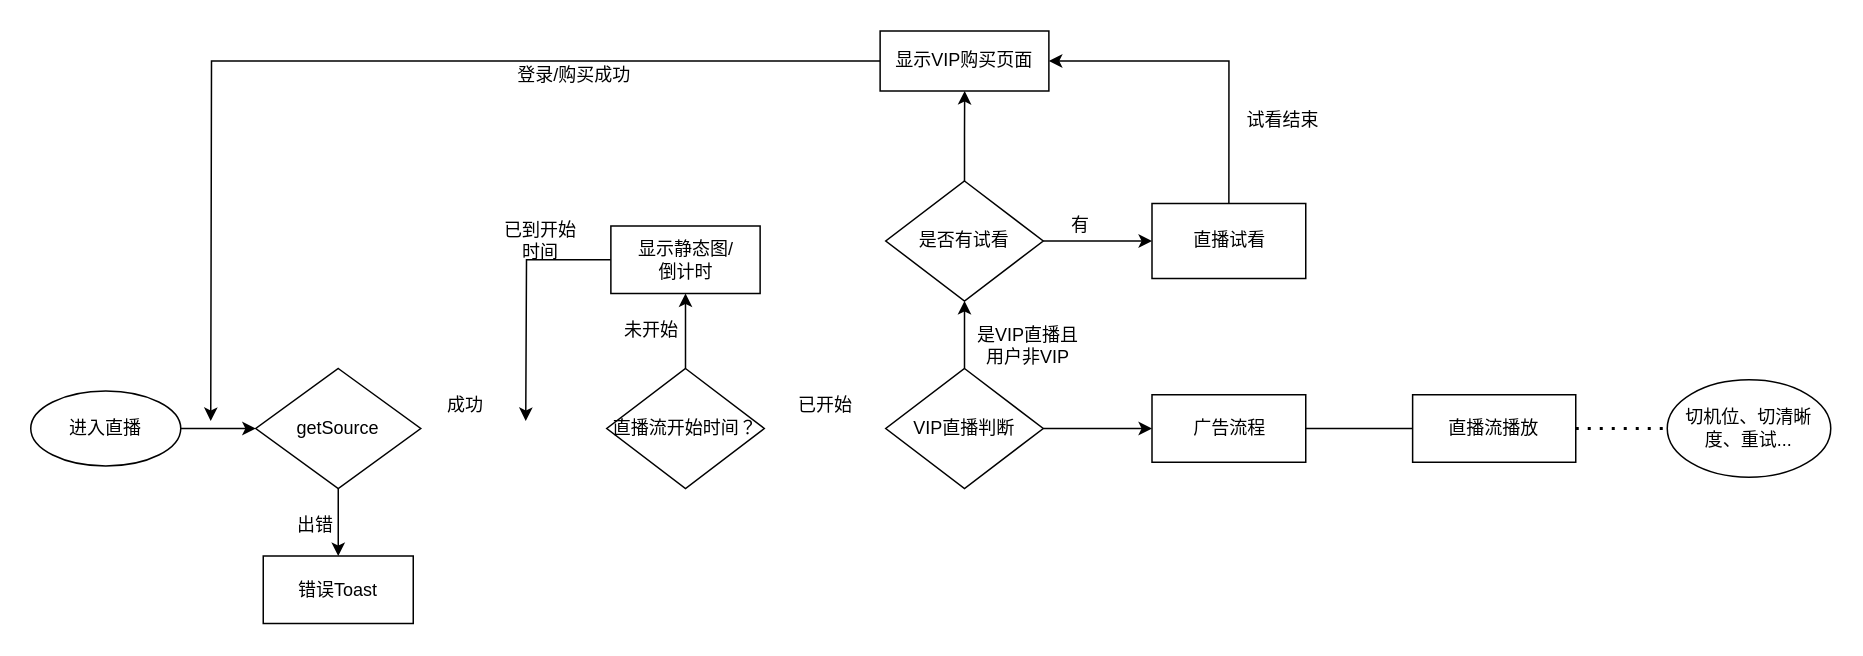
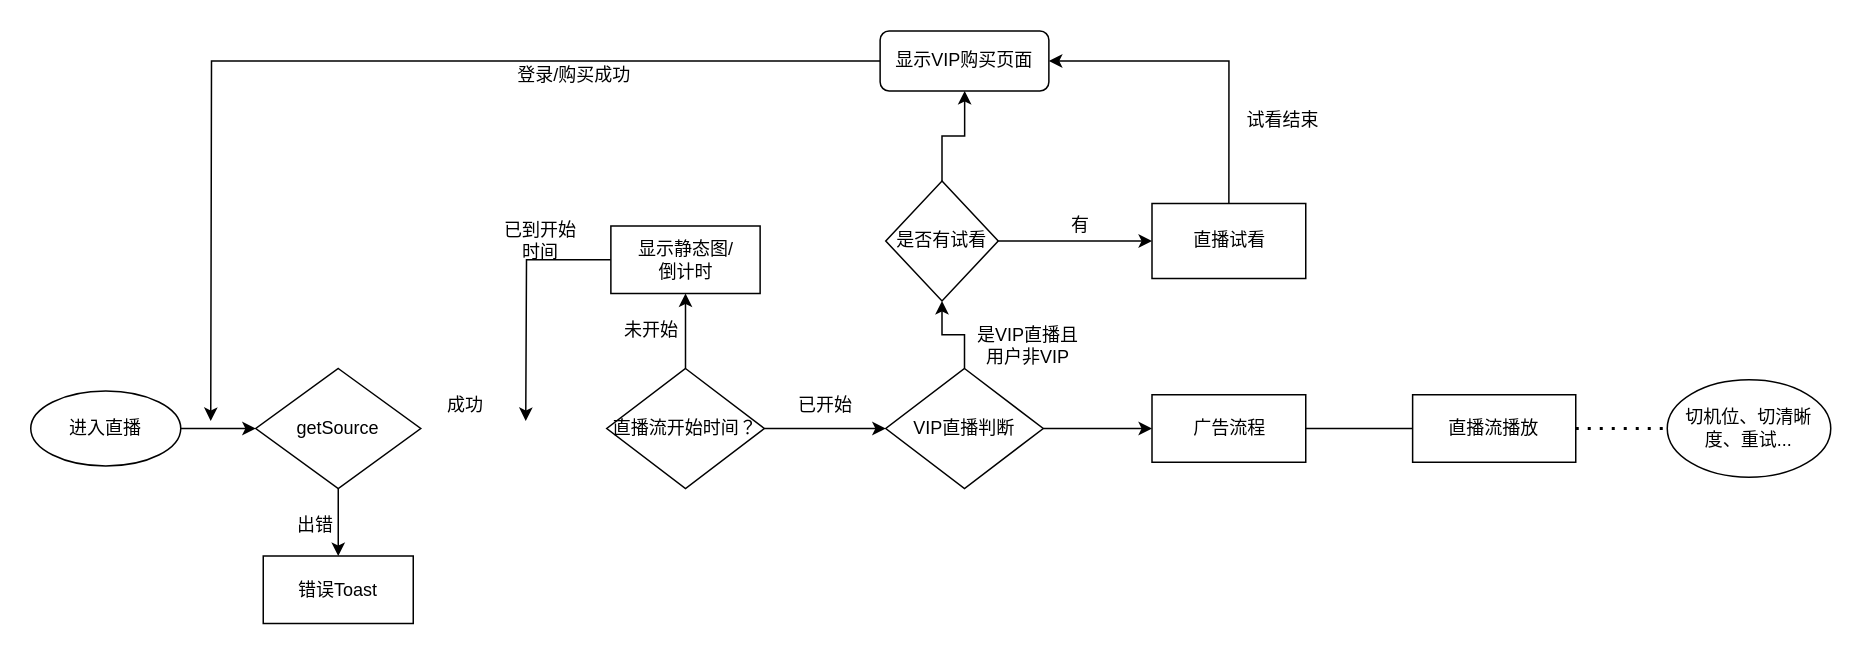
(965, 61) -> (965, 61)
(965, 241) -> (942, 241)
none -> (820, 428)
